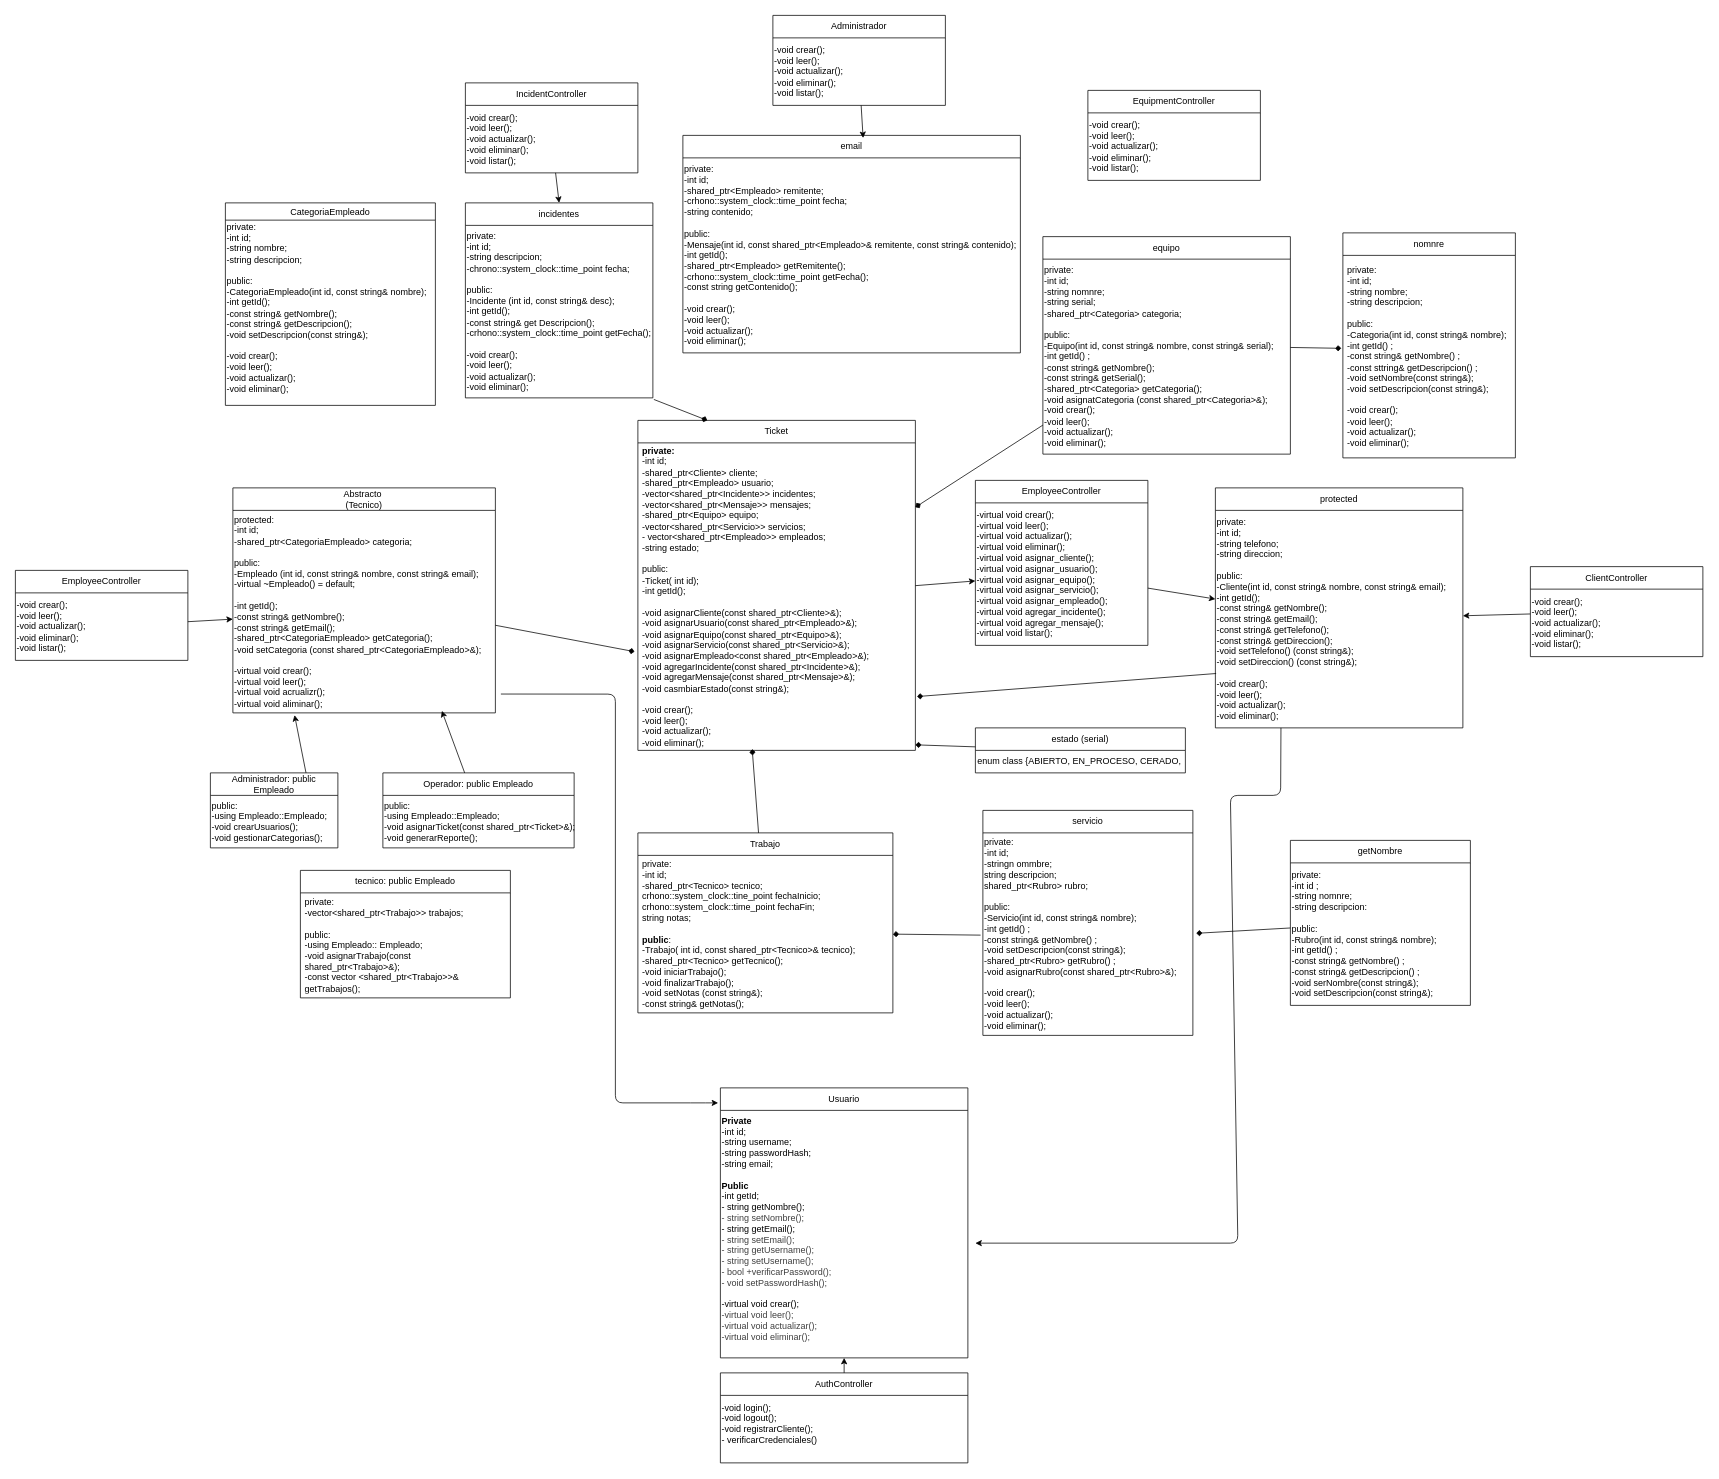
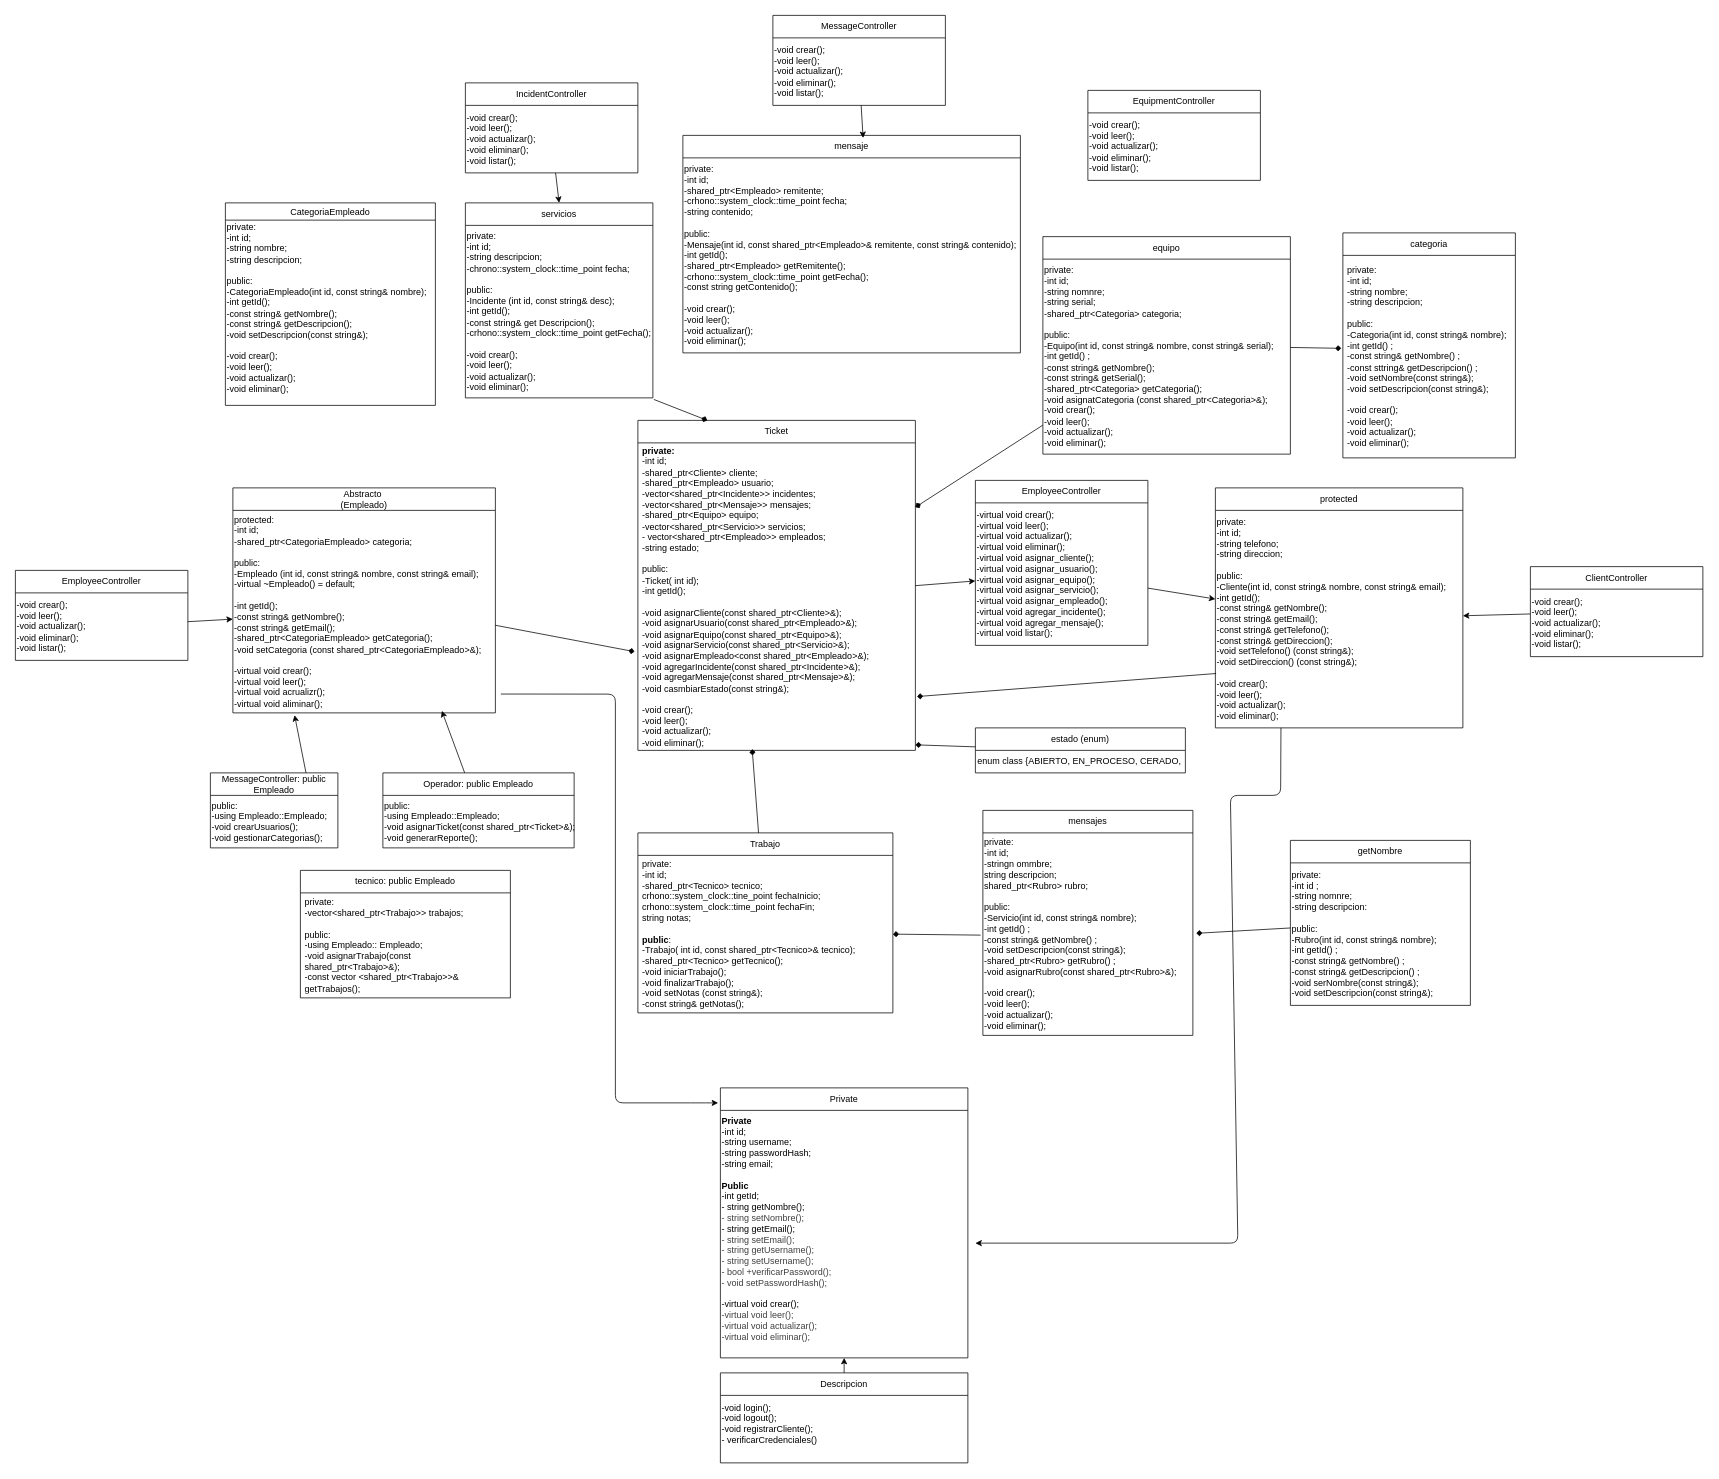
(859, 27) -> (859, 27)
(852, 147) -> (852, 147)
(559, 214) -> (559, 214)
(1429, 244) -> (1429, 244)
(364, 499) -> (364, 499)
(1080, 739) -> (1080, 739)
(274, 784) -> (274, 784)
(1088, 822) -> (1088, 822)
(844, 1099) -> (844, 1099)
(844, 1384) -> (844, 1384)
